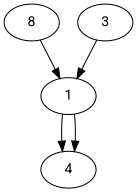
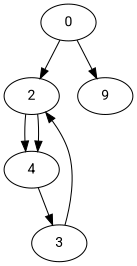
(32, 22) -> (68, 22)
(68, 96) -> (32, 96)
none -> (105, 96)
none -> (44, 201)
